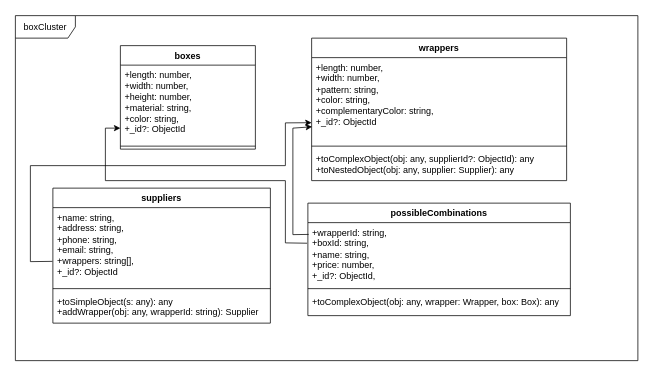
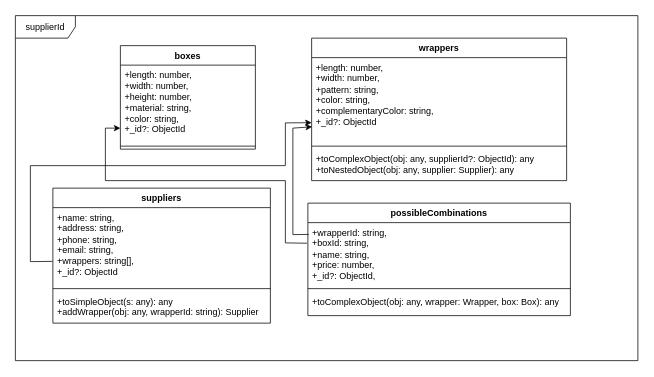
(45, 27) -> (45, 27)
